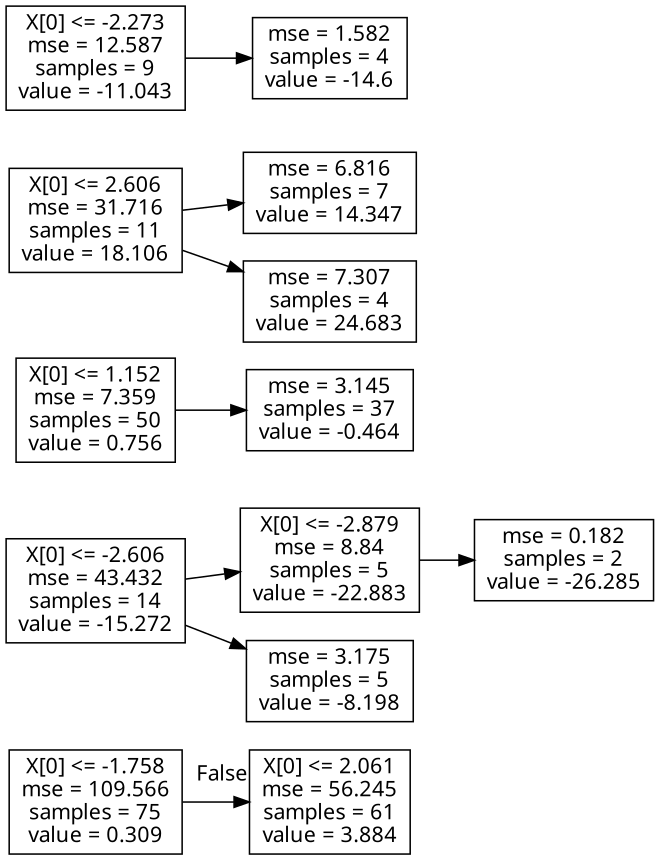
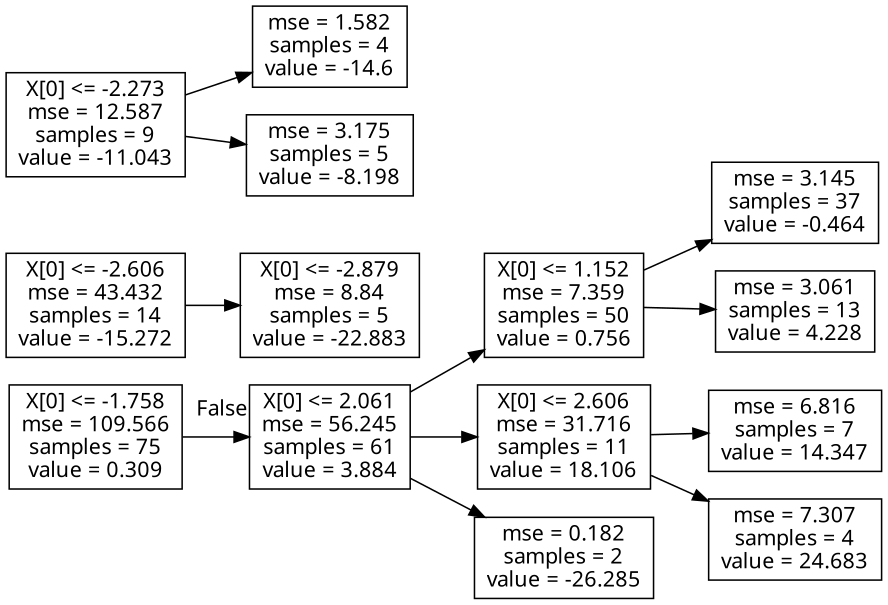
none -> (795, 311)
none -> (440, 375)
none -> (436, 437)
(439, 560) -> (441, 494)
(208, 634) -> (208, 139)
